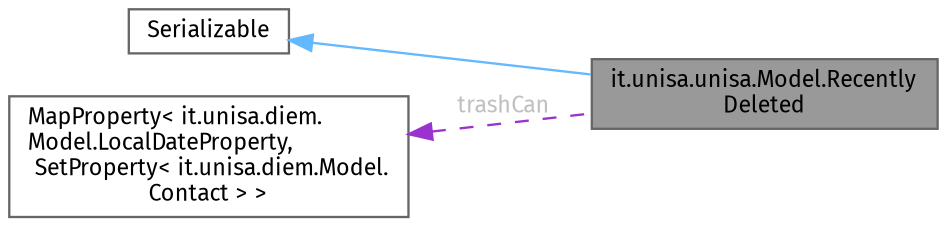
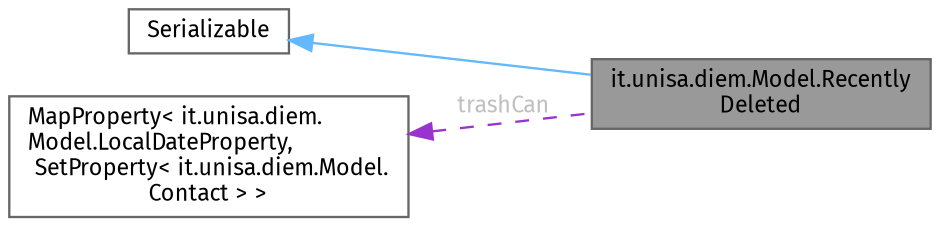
(765, 94) -> (761, 94)
